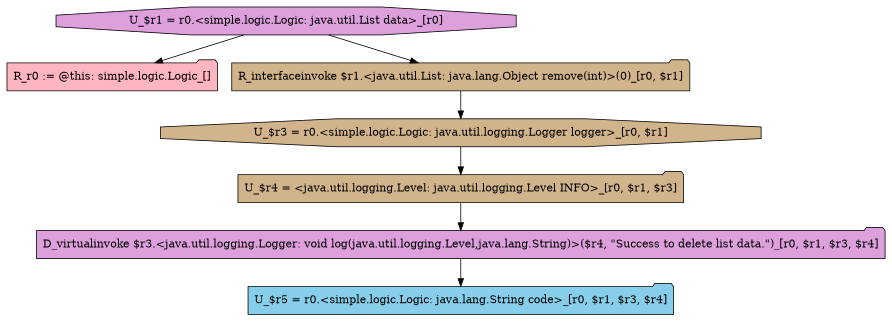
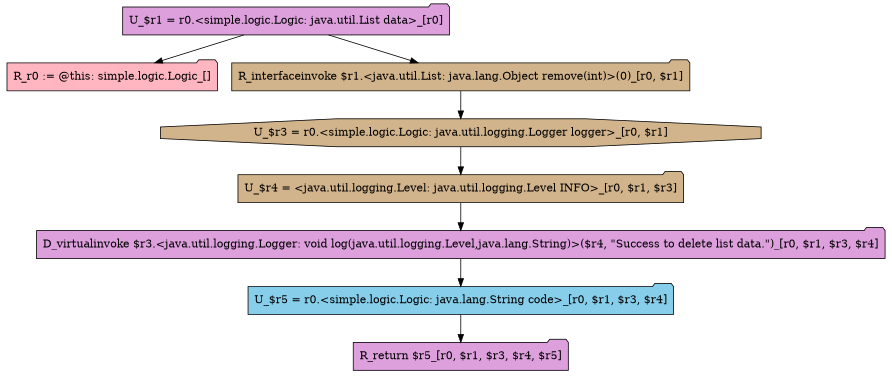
(286, 21) -> (286, 21)
none -> (461, 356)
